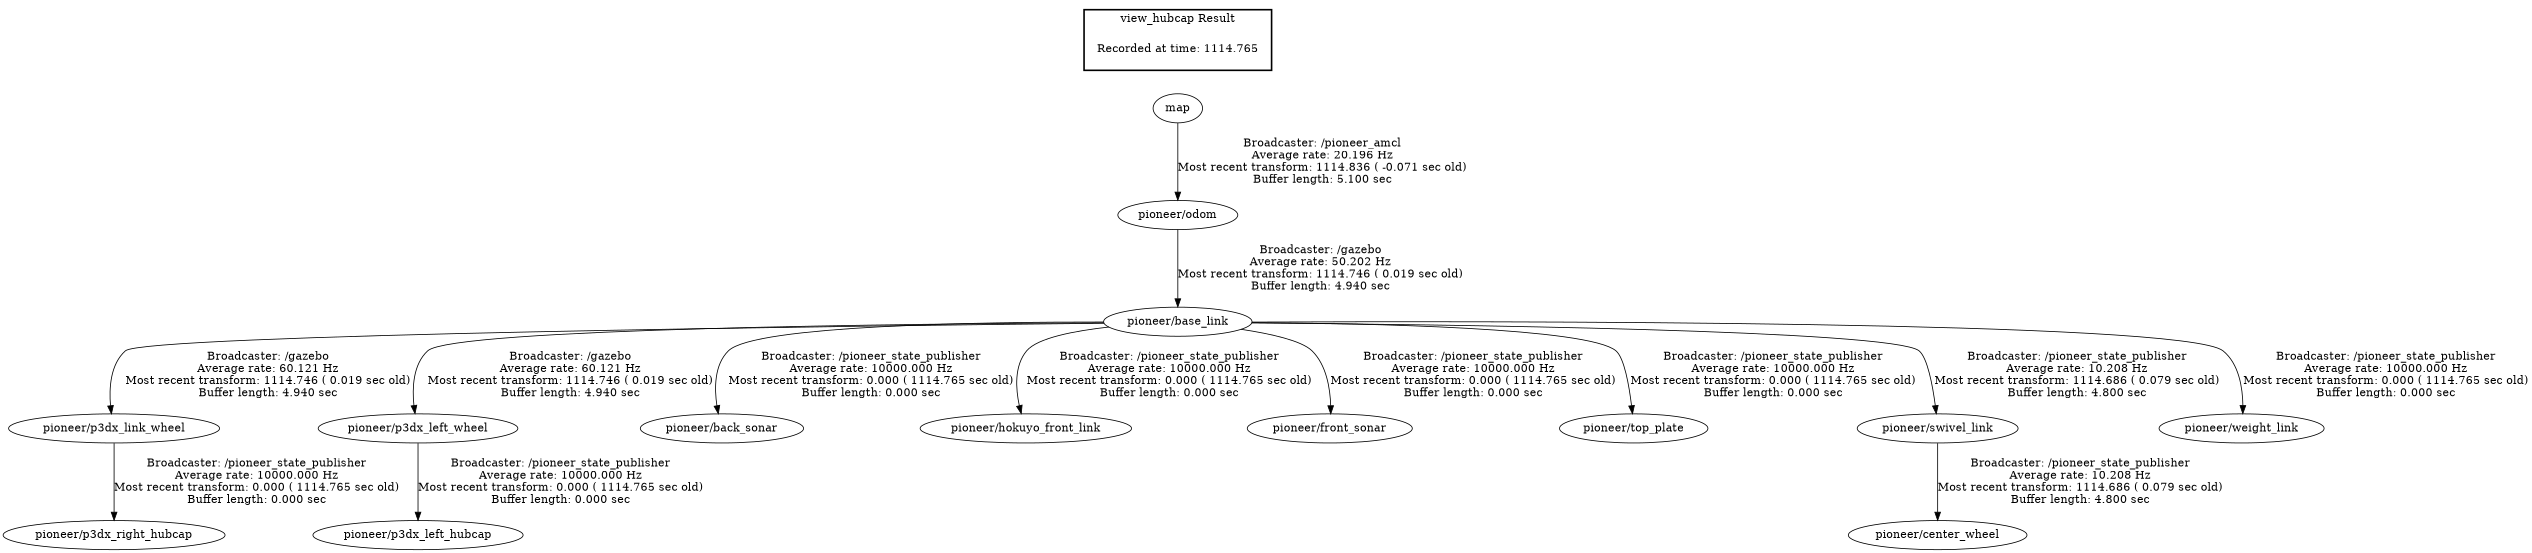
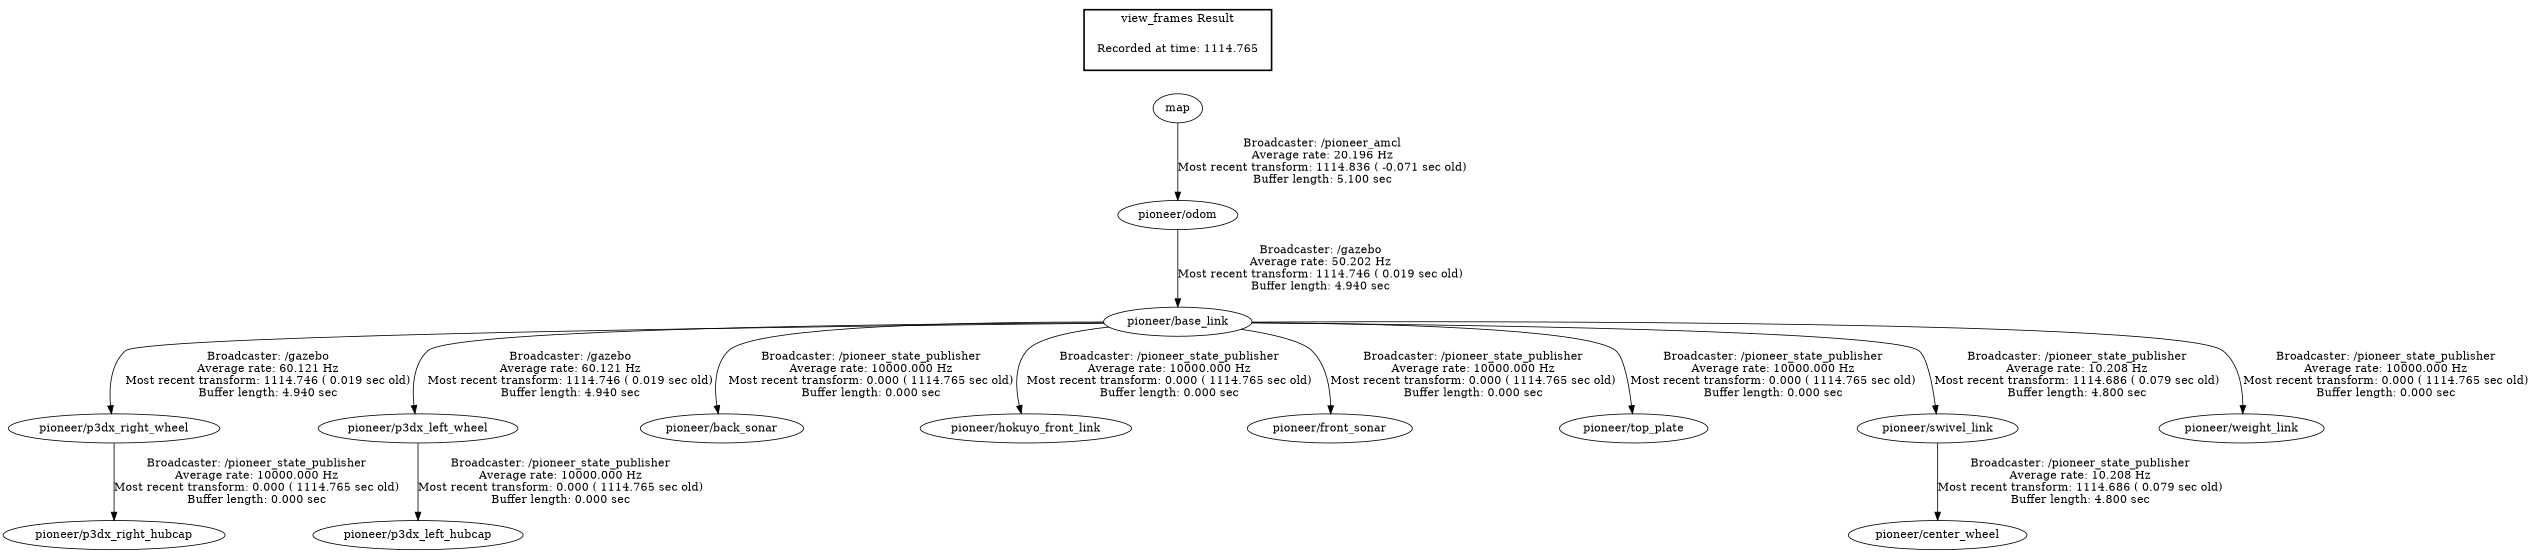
(1178, 19) -> (1178, 19)
(114, 428) -> (114, 428)
